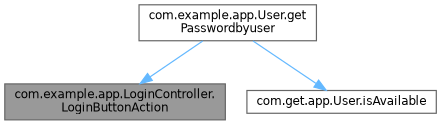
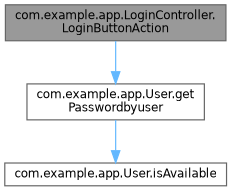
(176, 59) -> (116, 56)
(342, 102) -> (116, 174)
